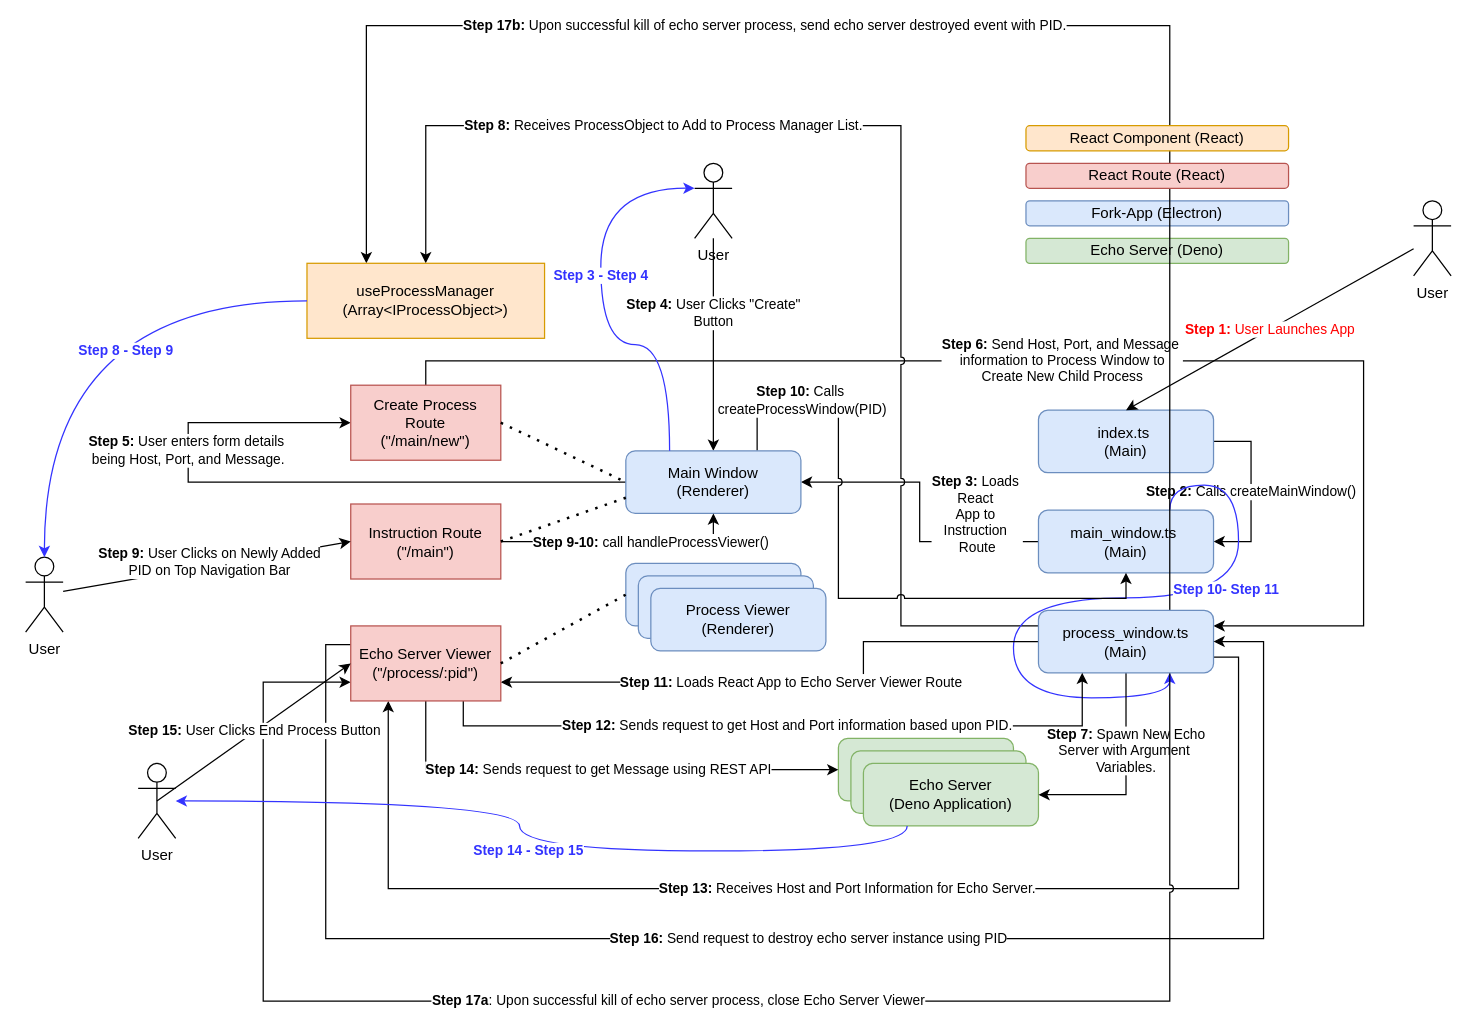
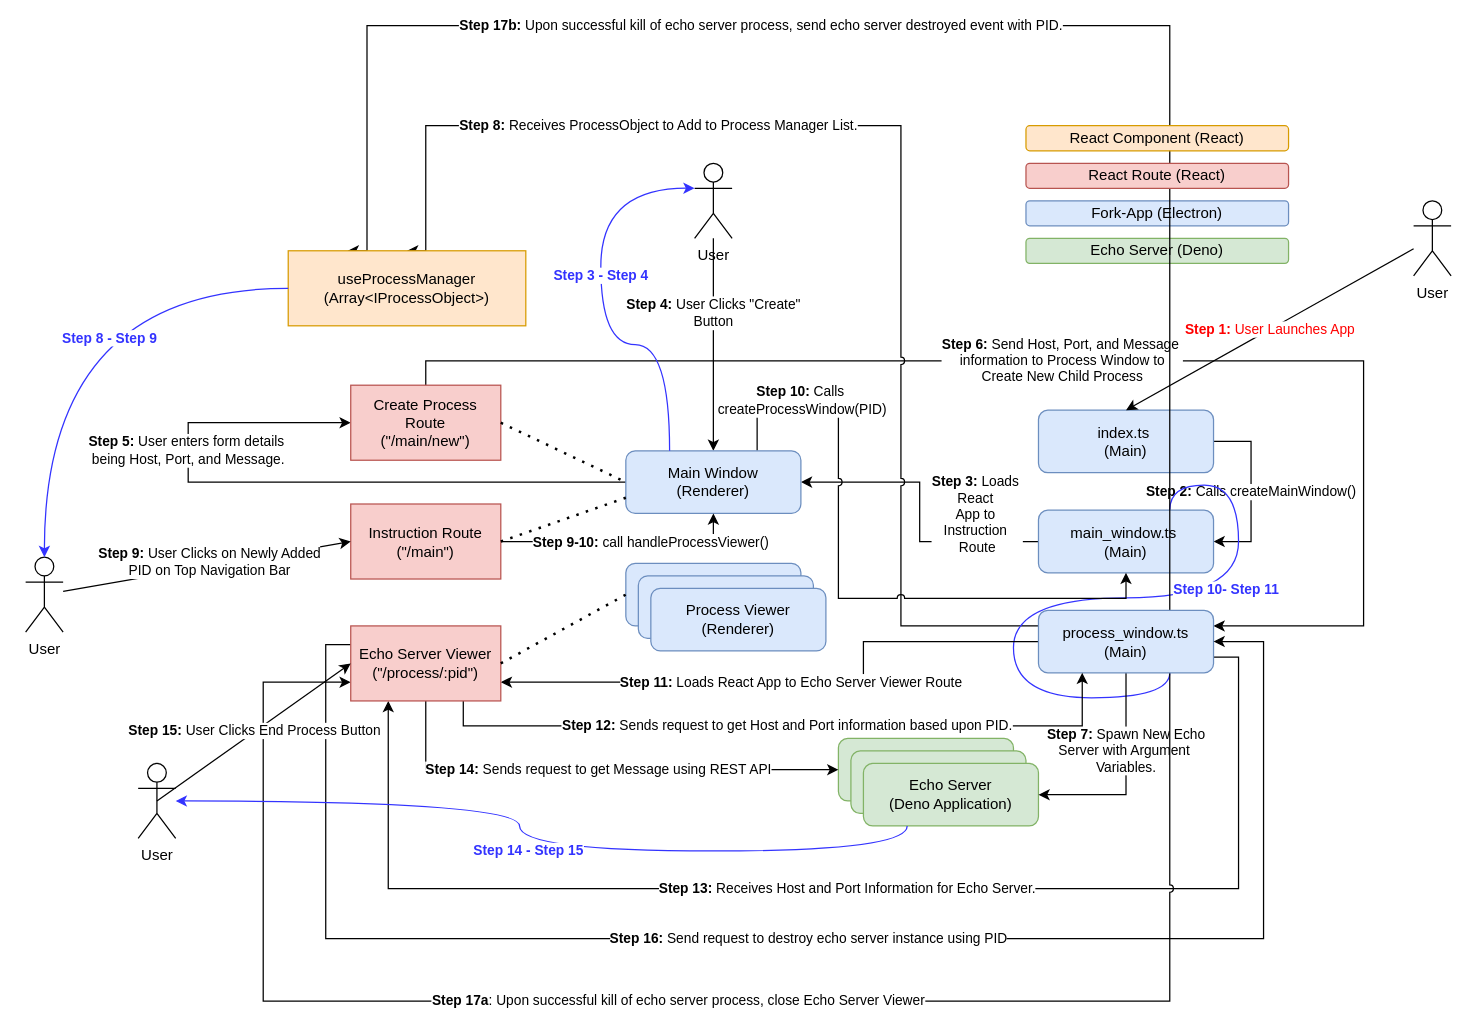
(426, 301) -> (407, 288)
(1148, 694) -> (1149, 692)
